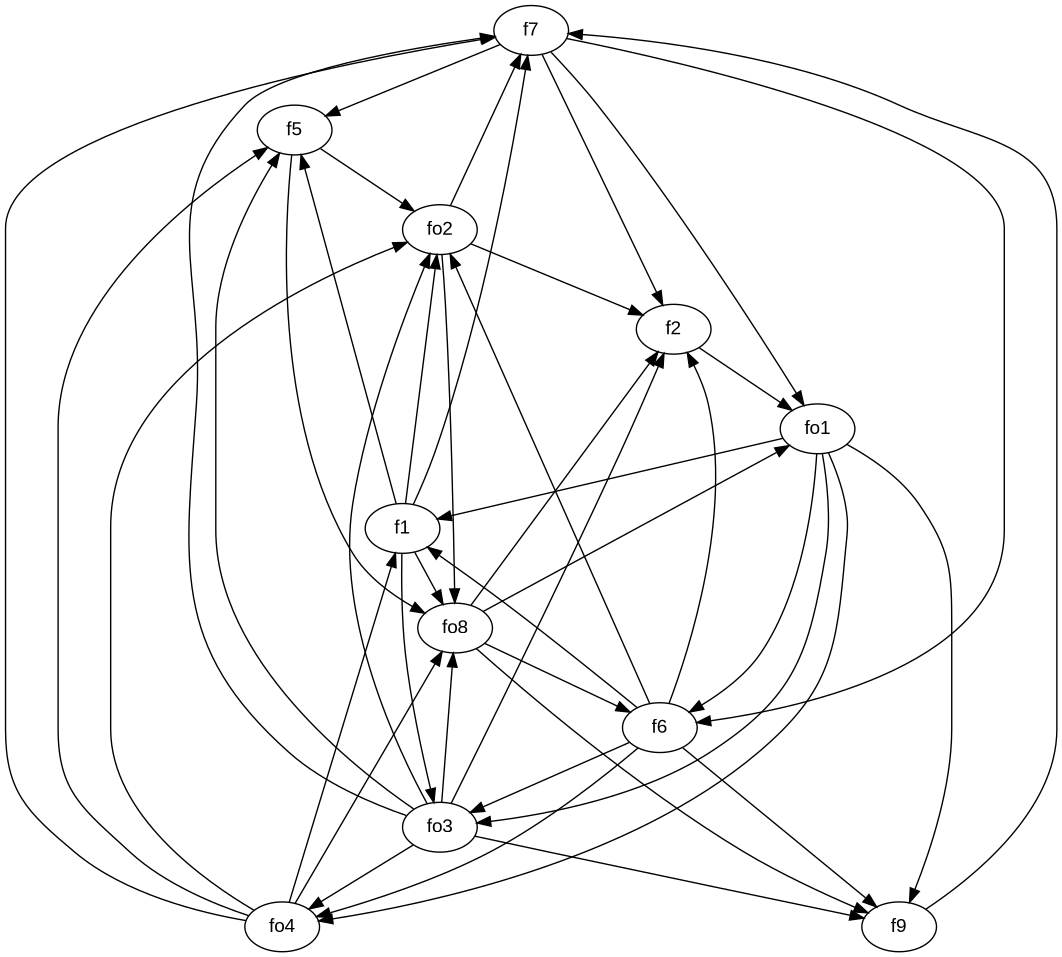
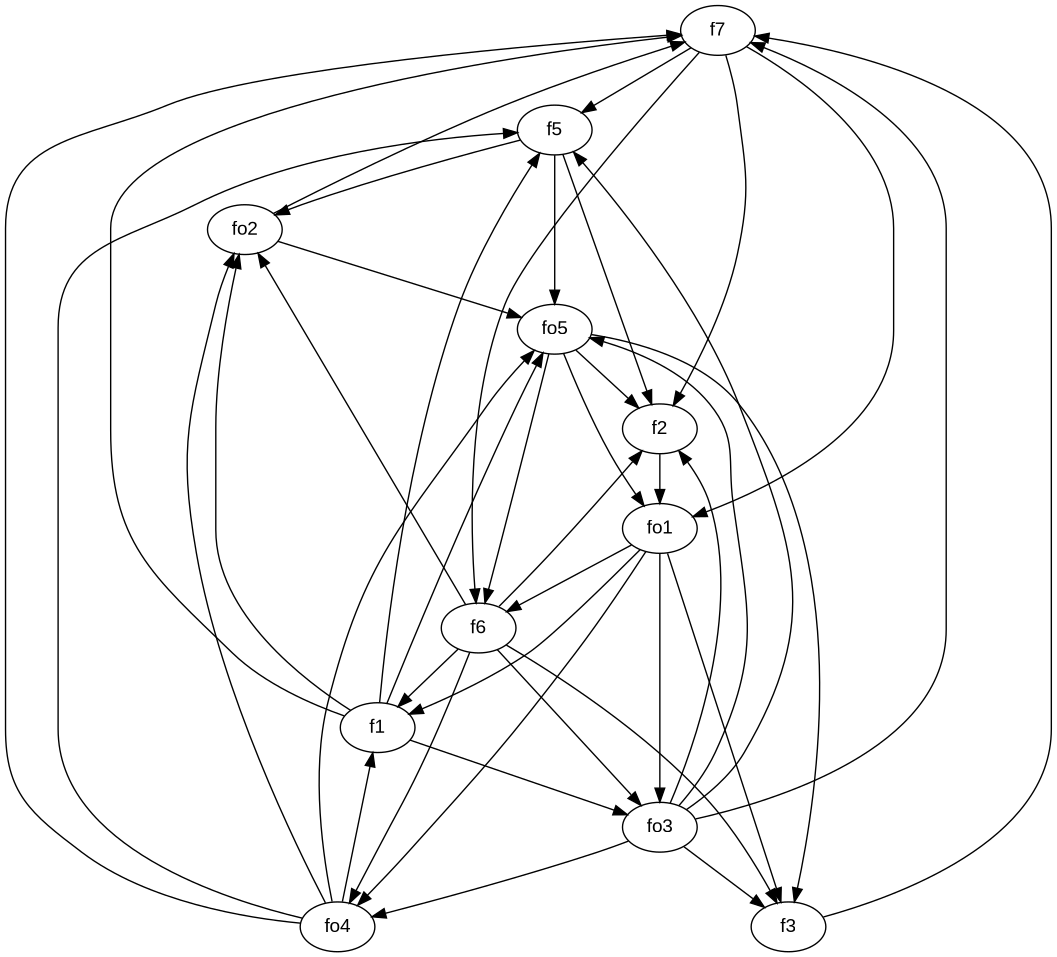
(550, 277) -> (605, 273)
(351, 523) -> none
(455, 628) -> (555, 329)
(899, 927) -> (788, 927)
